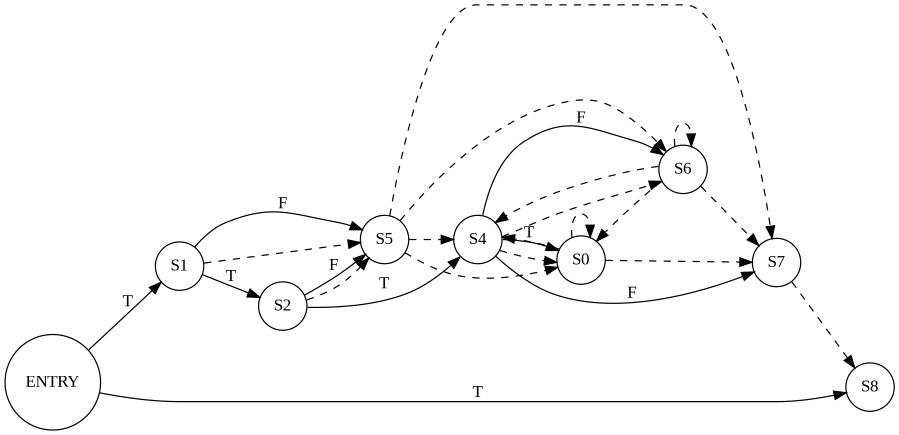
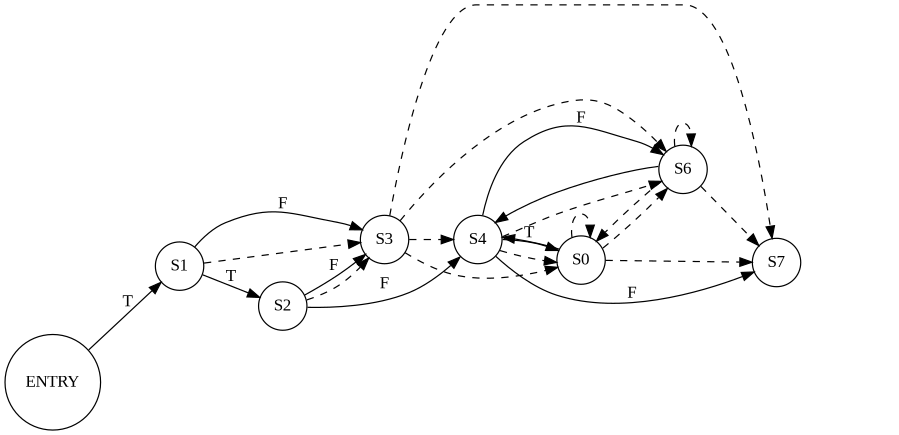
(580, 185) -> (580, 185)
none -> (631, 223)
(385, 240) -> (385, 240)
(537, 243) -> (537, 243)
(385, 284) -> (385, 284)
(870, 387) -> none
